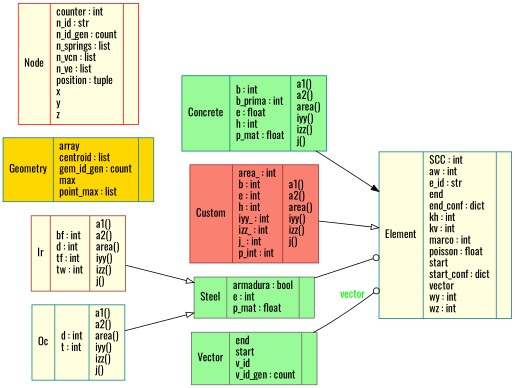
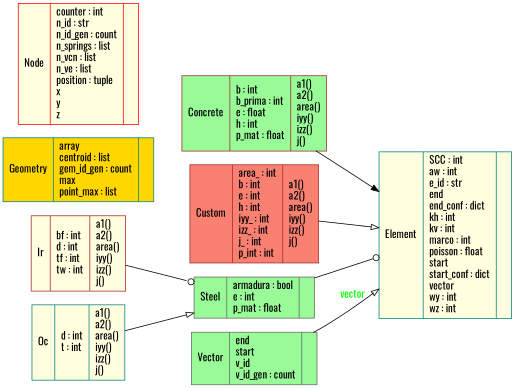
(254, 113) -> (254, 113)
(156, 273) -> (156, 273)
(344, 314) -> (344, 314)
